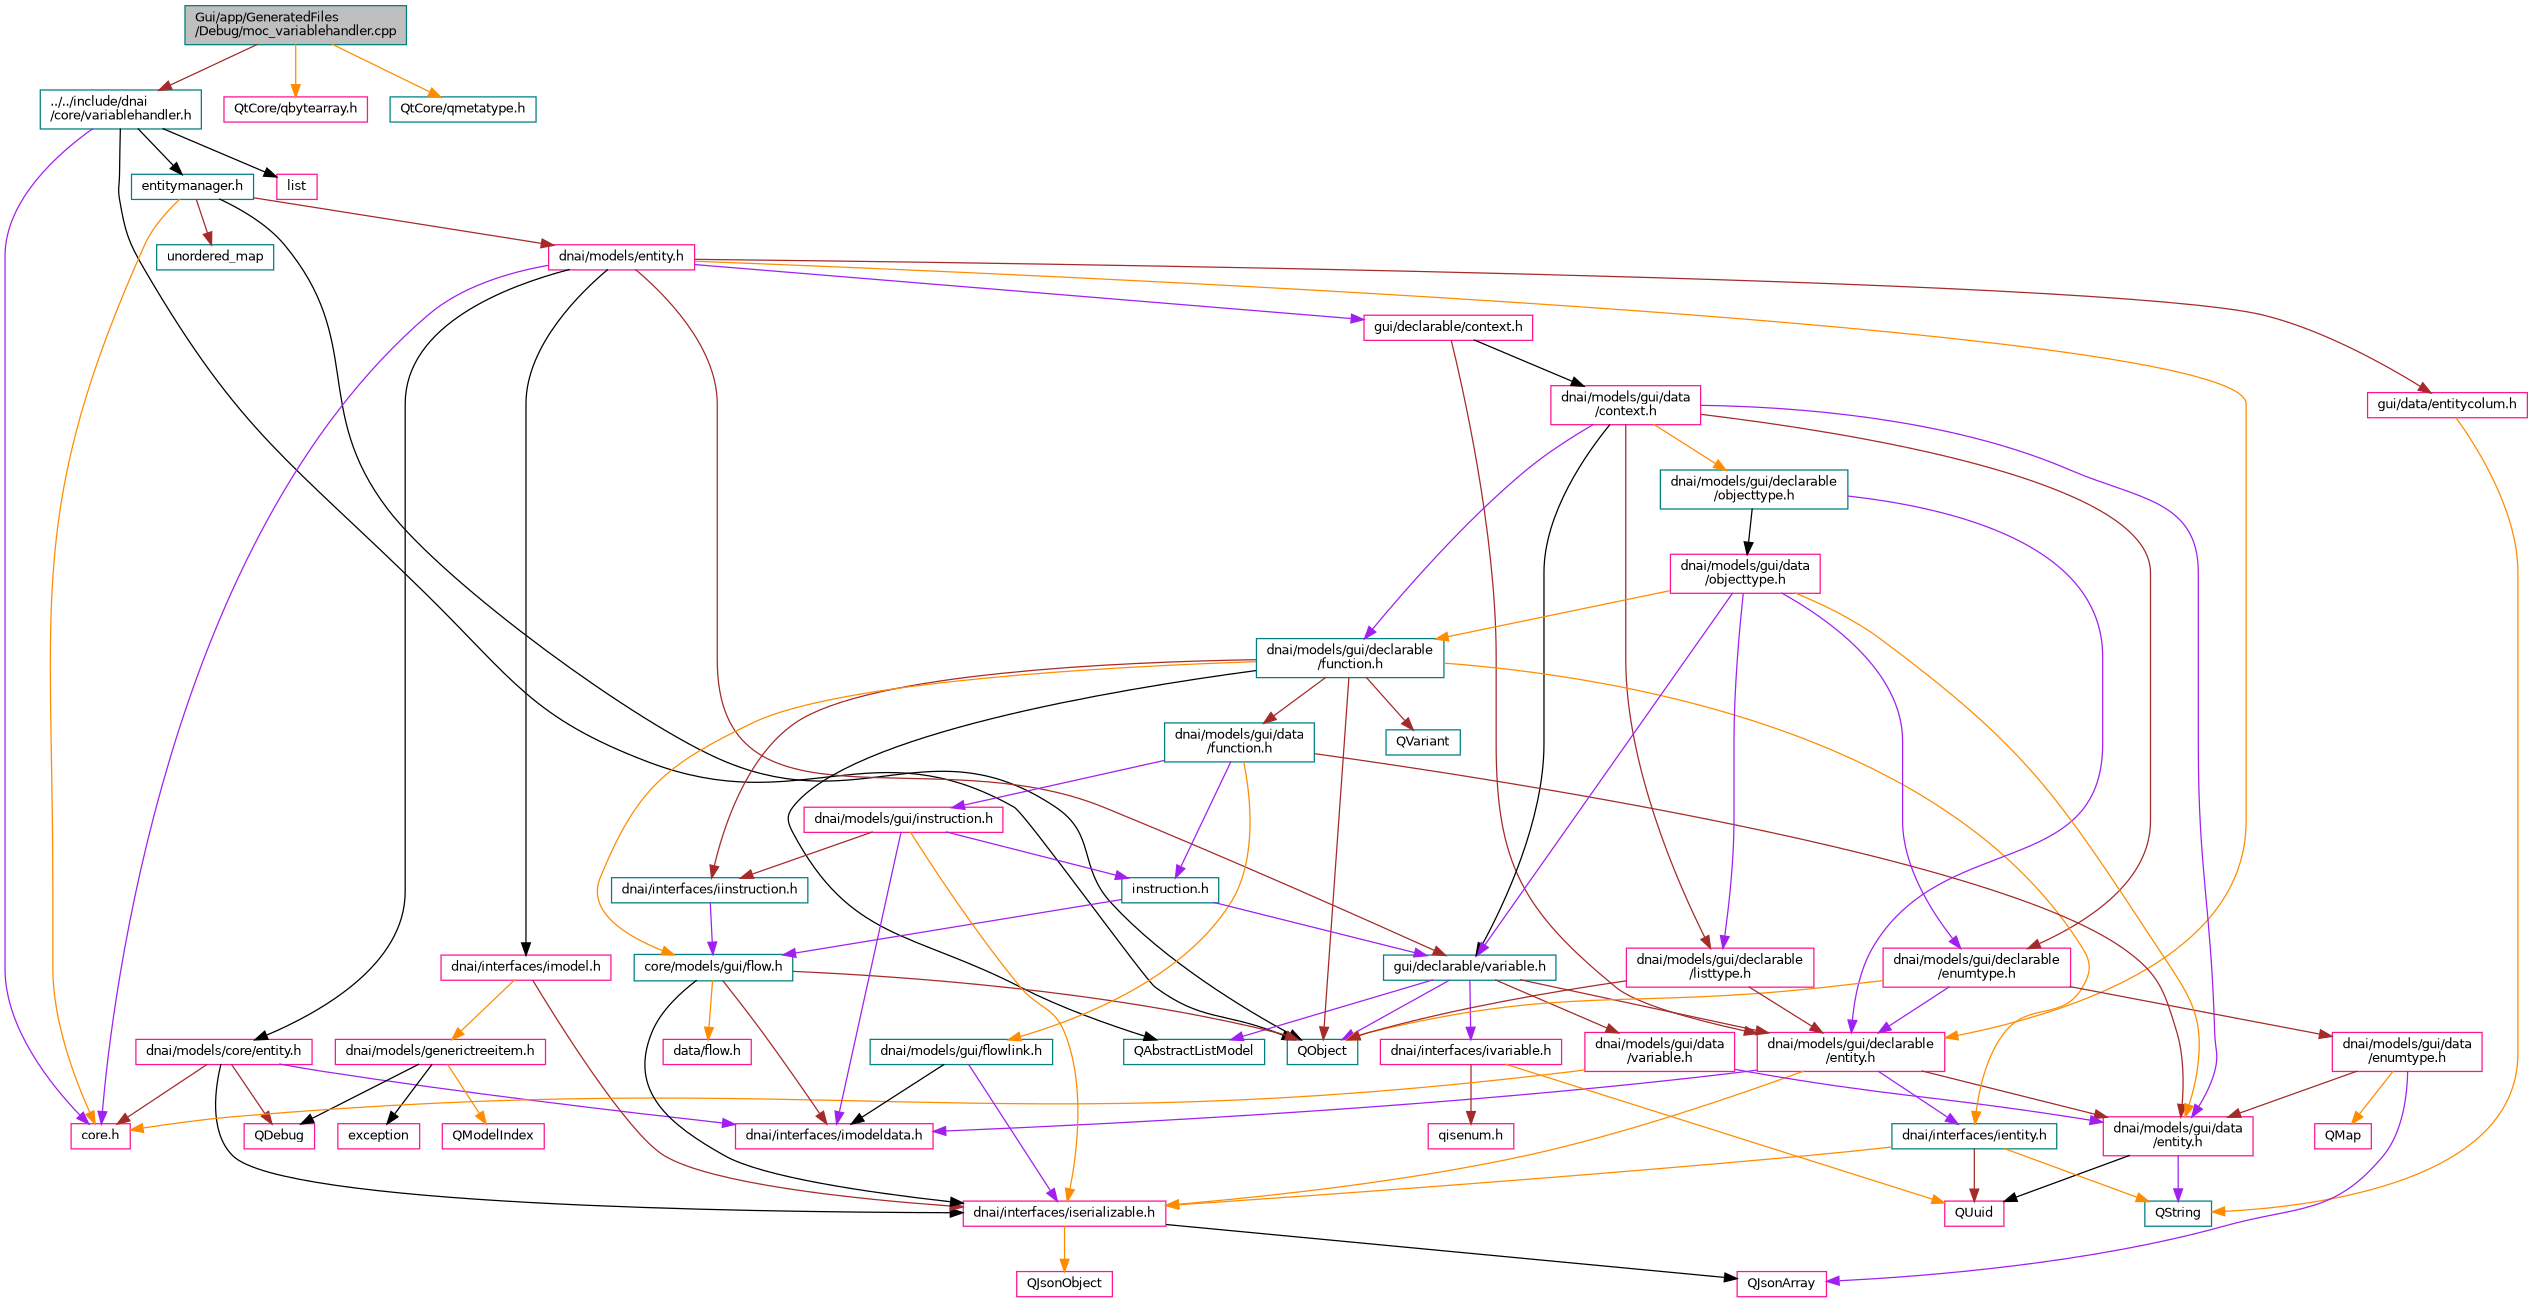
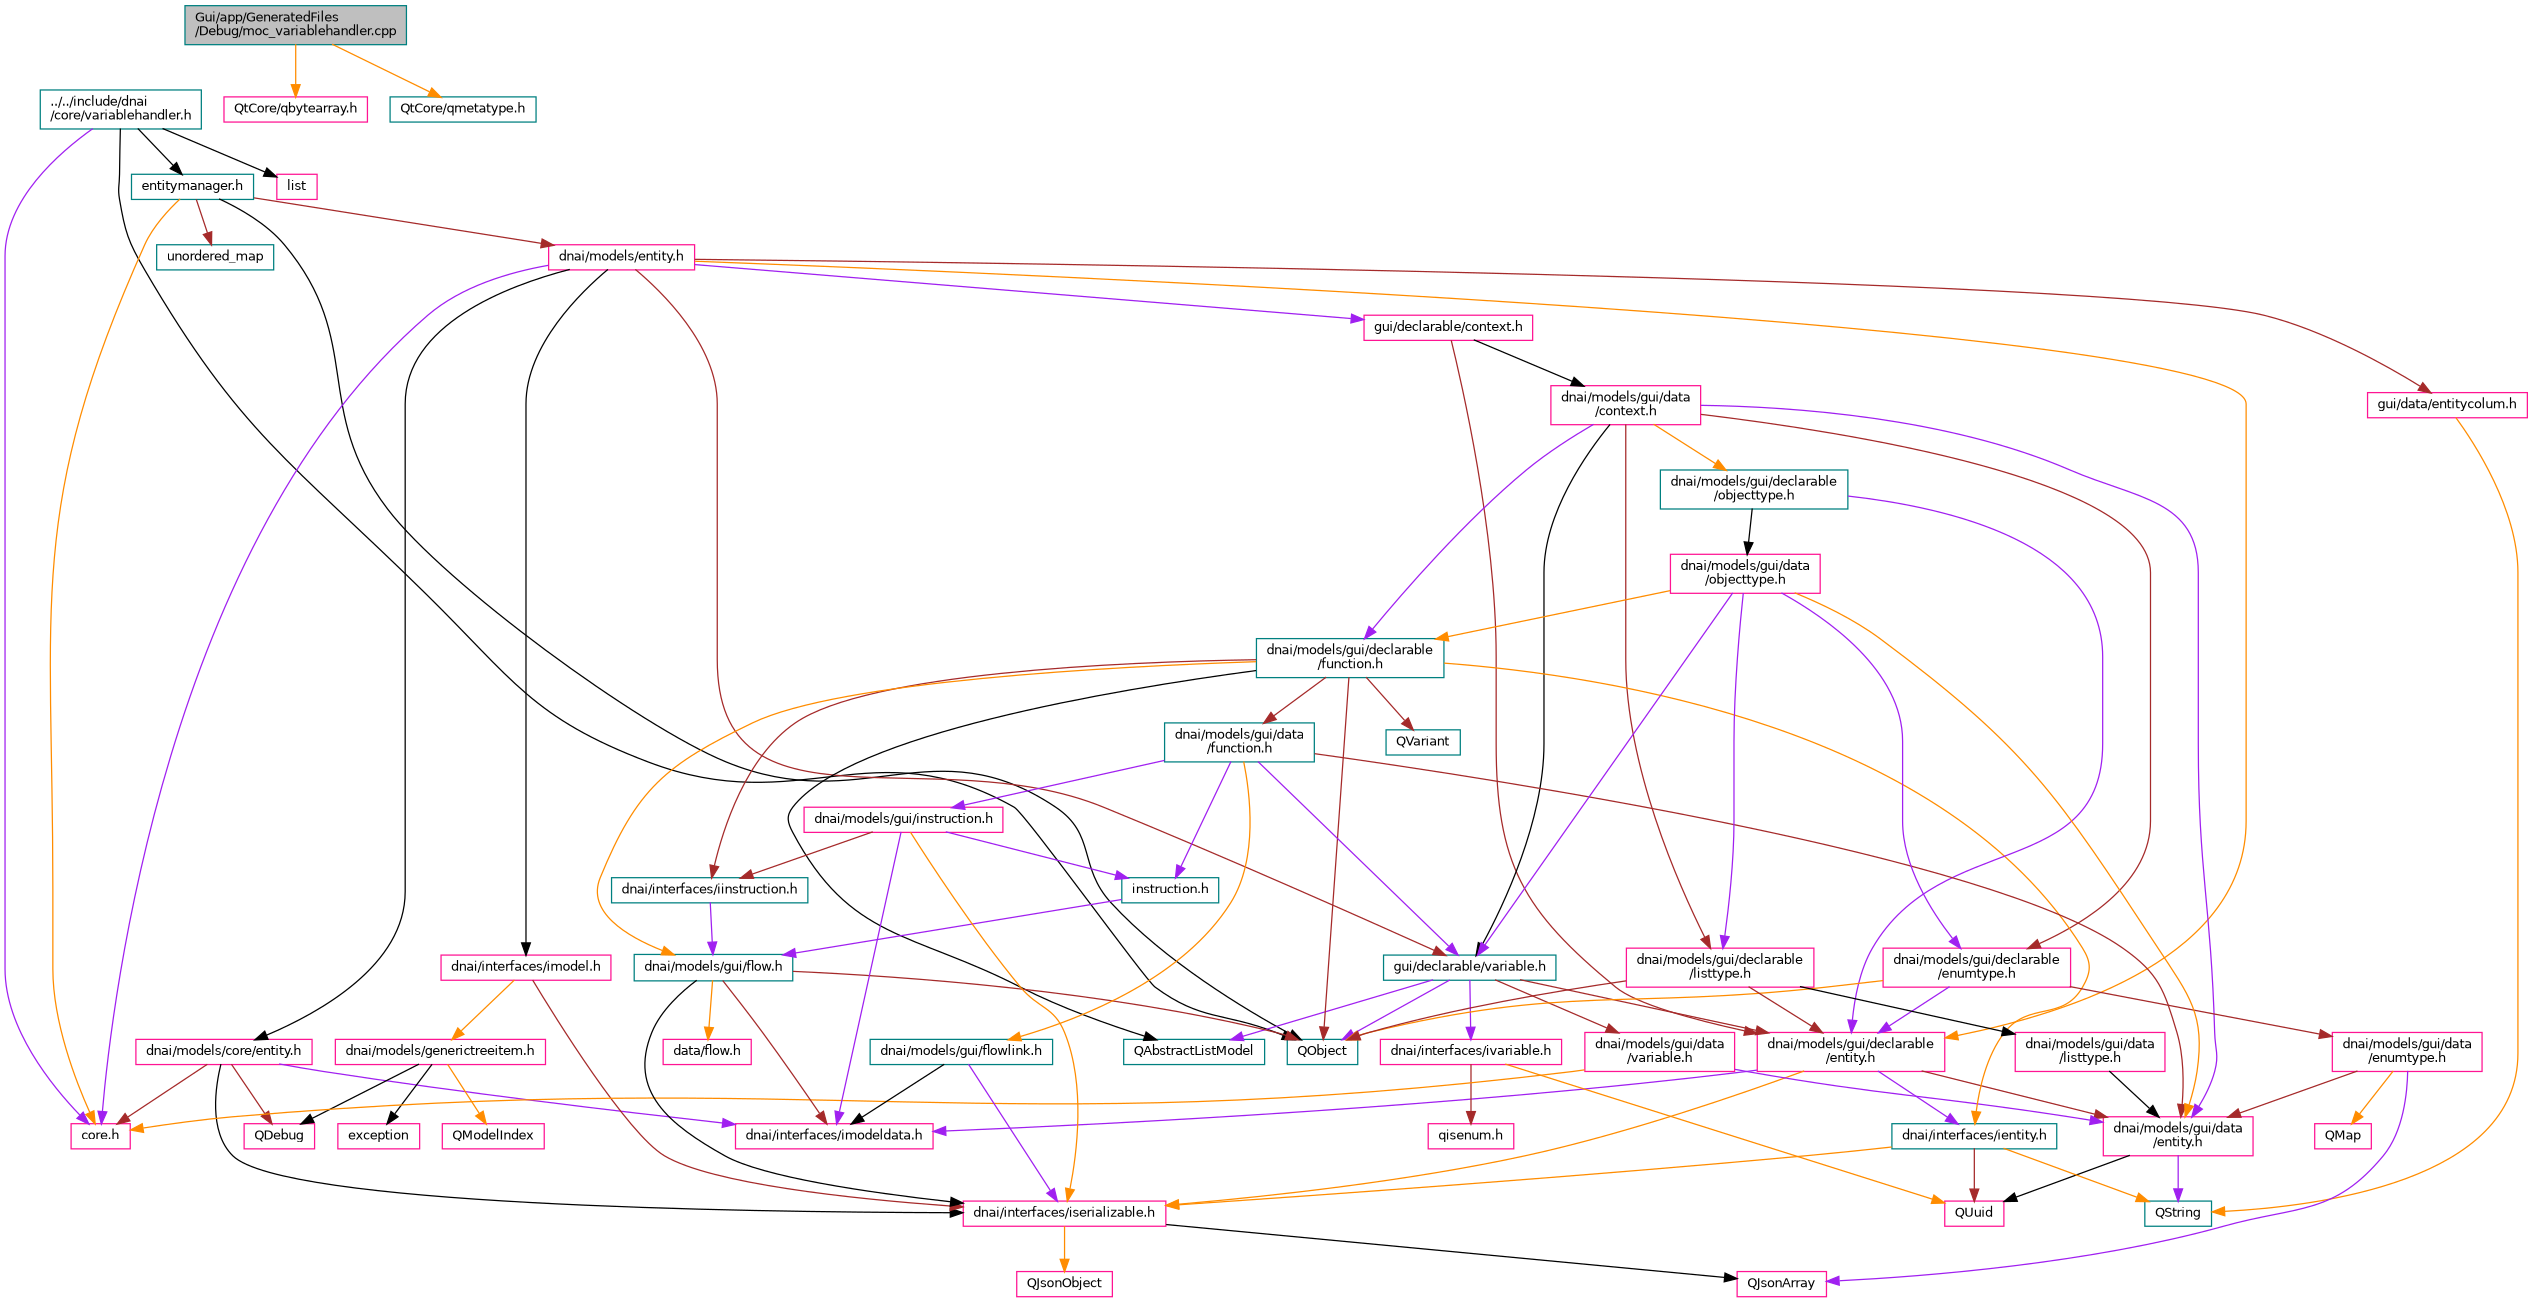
(214, 65) -> none
(1314, 927) -> (1353, 854)
(713, 968) -> (713, 968)
none -> (2090, 1052)
